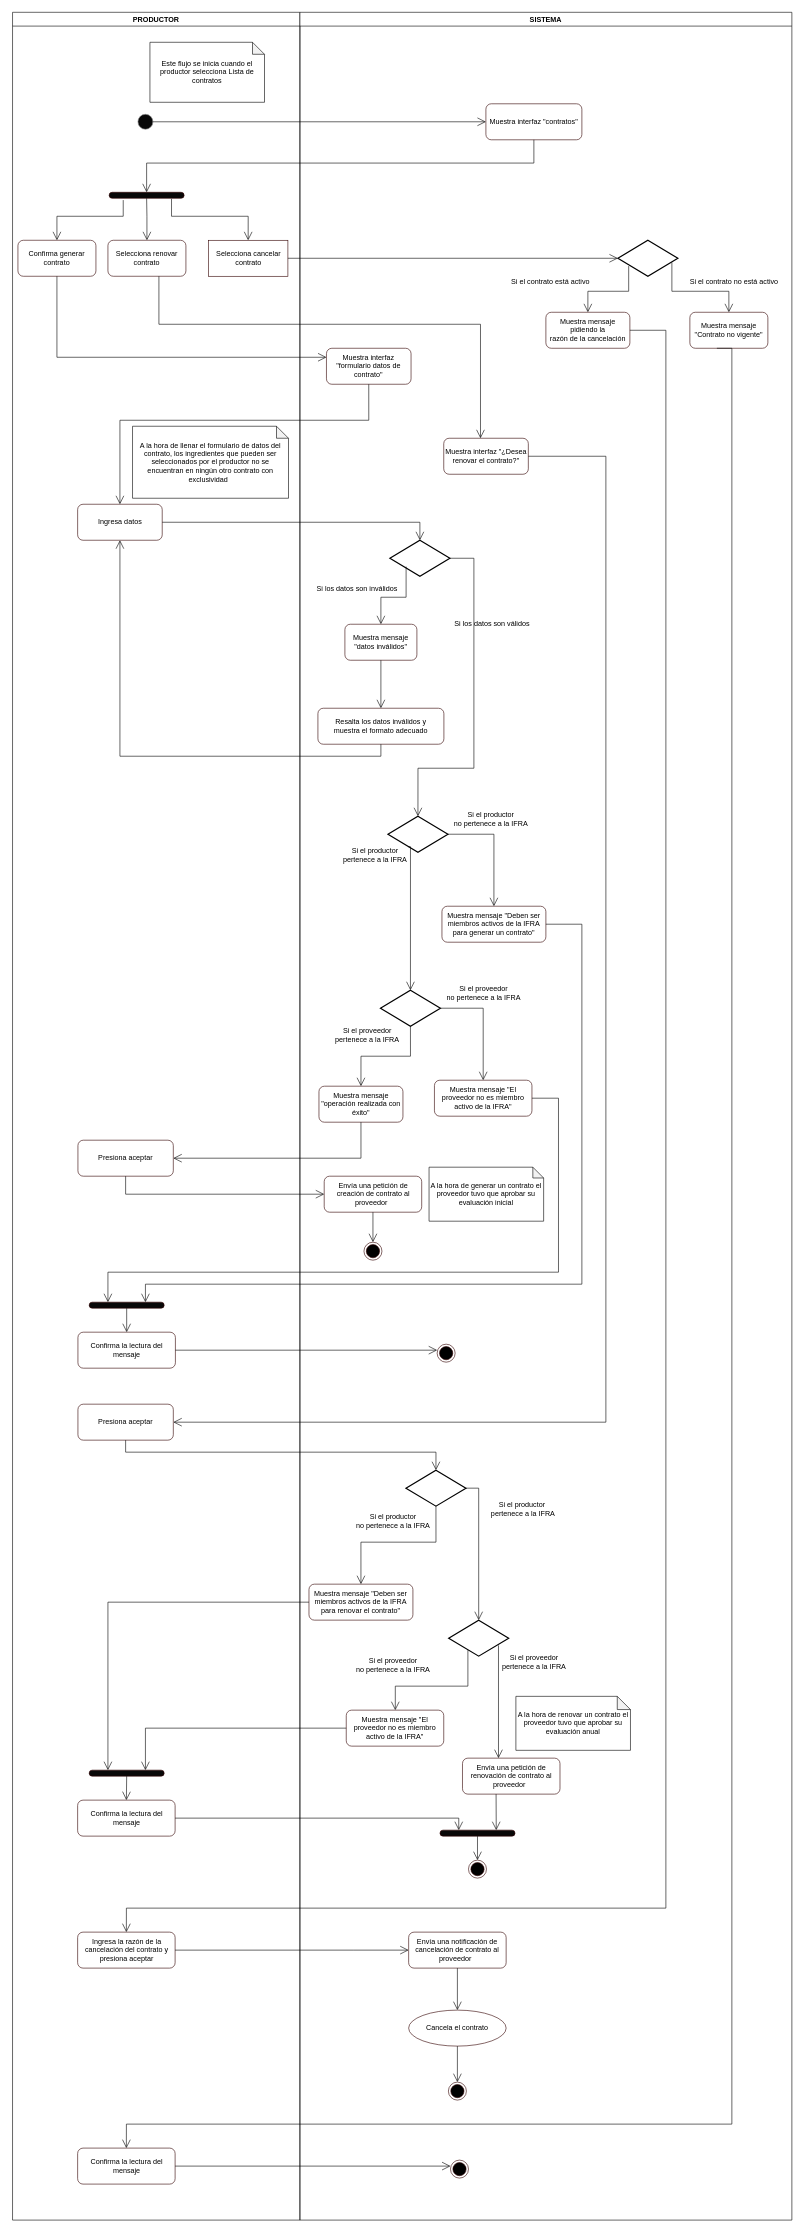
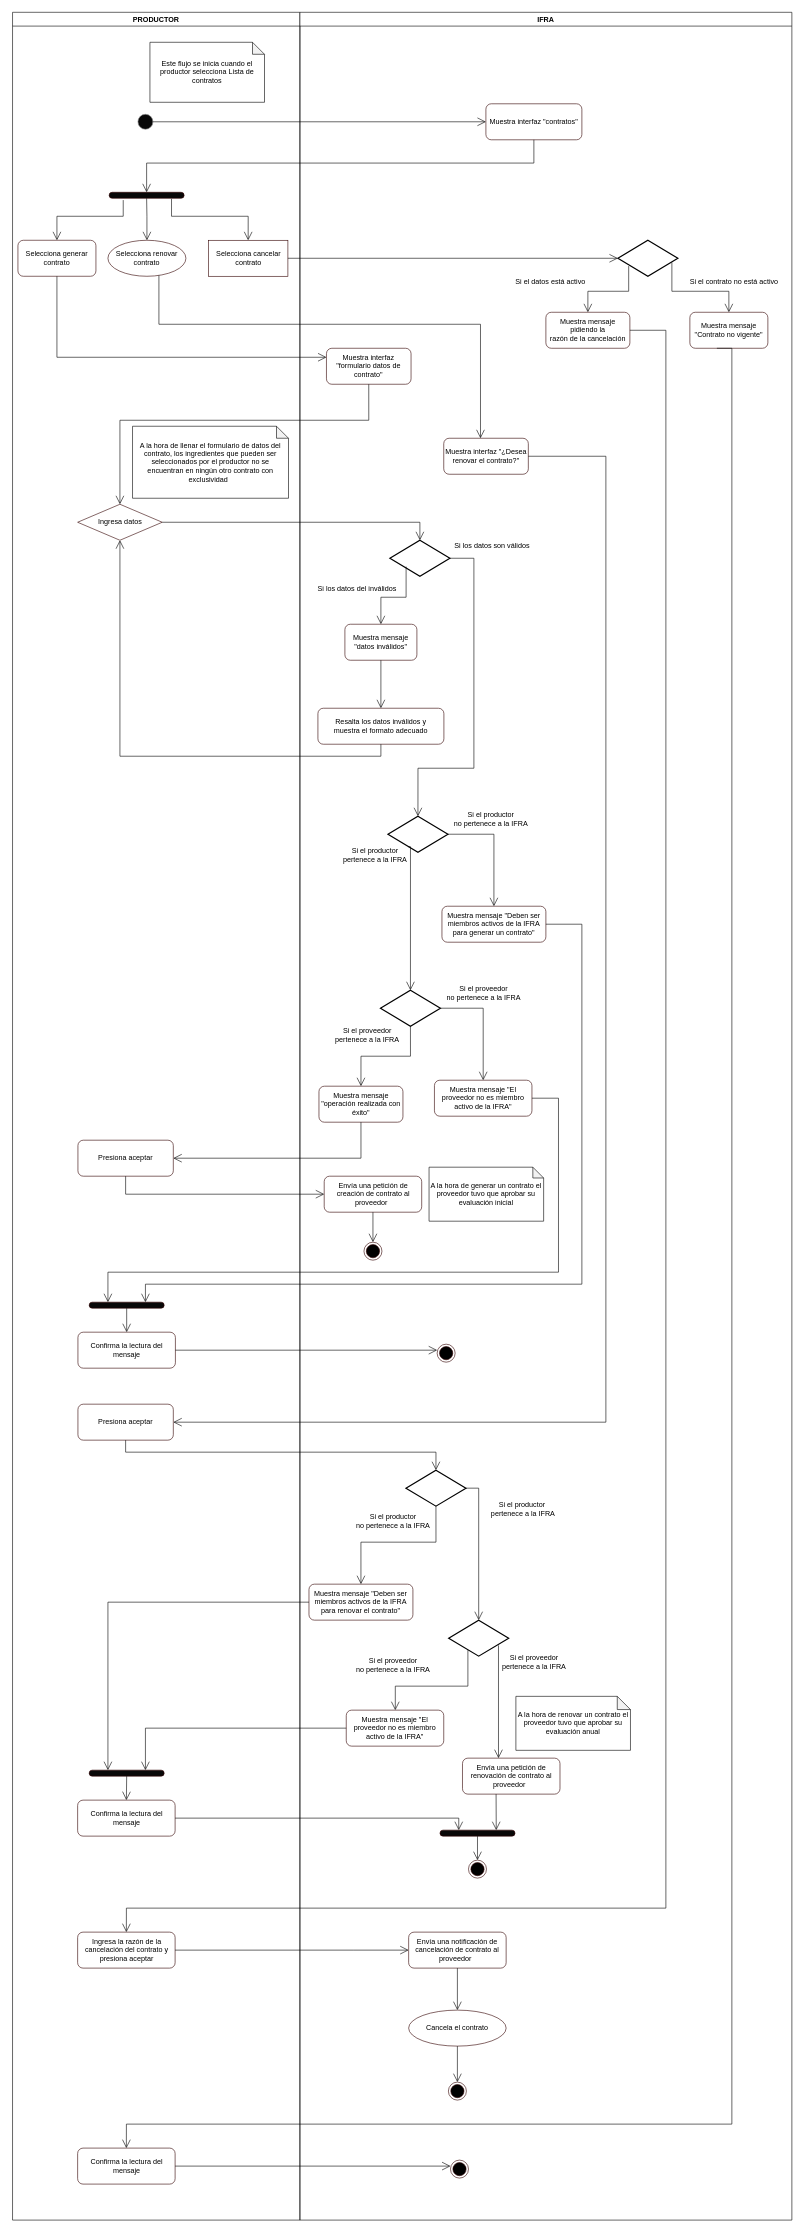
(545, 20) -> (545, 20)
(57, 258) -> (57, 258)
(147, 258) -> (147, 258)
(551, 282) -> (551, 282)
(120, 522) -> (120, 522)
(357, 589) -> (357, 589)
(492, 624) -> (492, 546)
